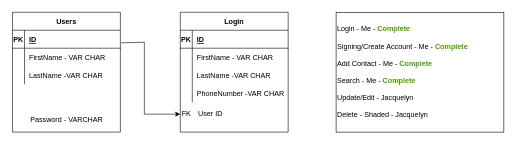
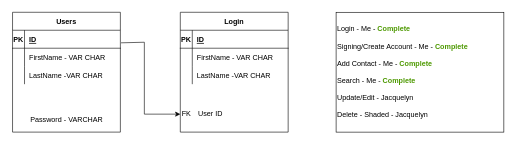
(240, 93) -> none
